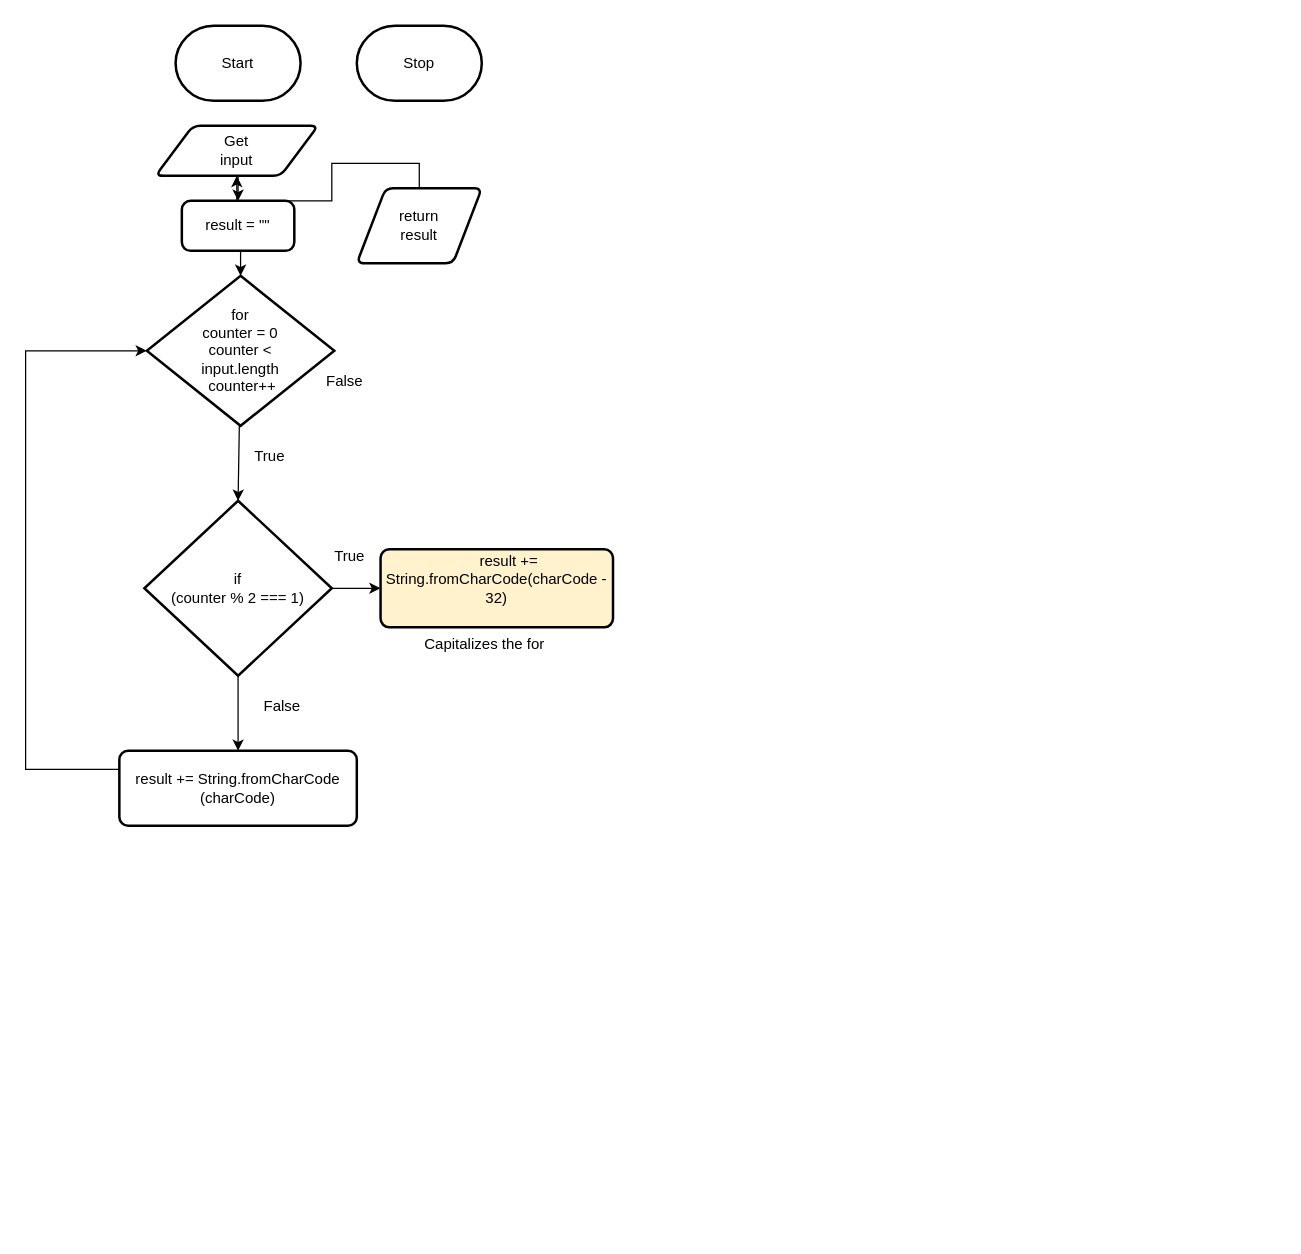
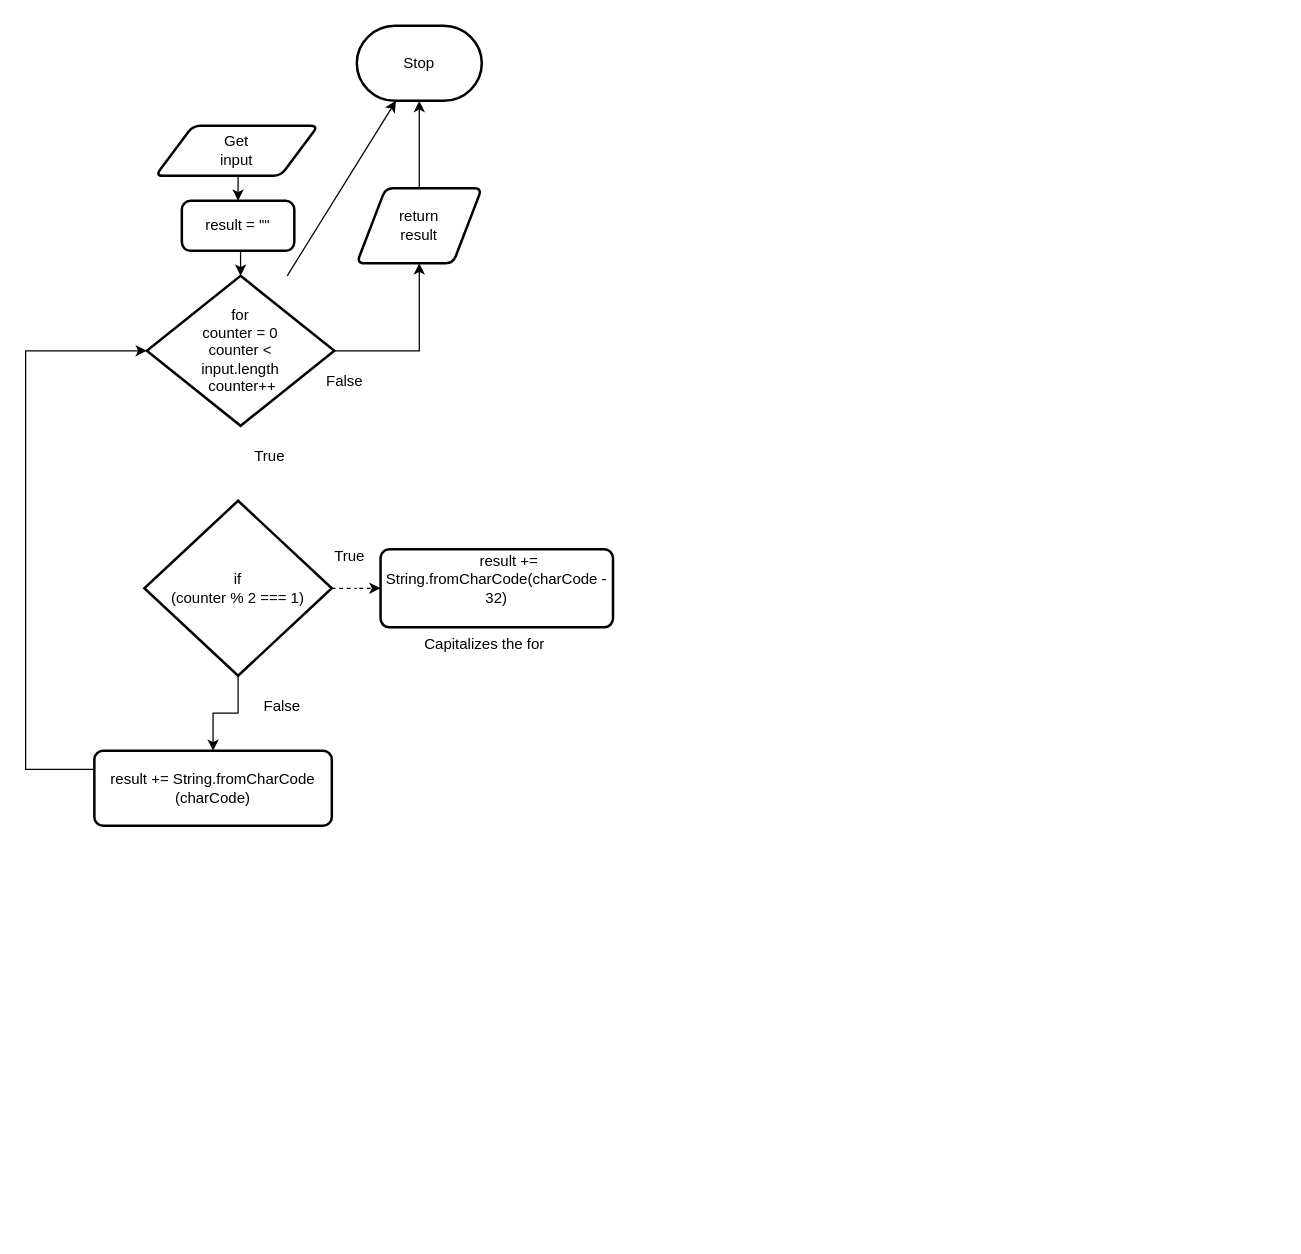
(238, 63) -> none
(336, 163) -> (419, 137)
none -> (416, 351)
(239, 459) -> (340, 192)
(354, 588) -> (354, 588)
(497, 588) -> (497, 588)
(238, 788) -> (213, 788)
